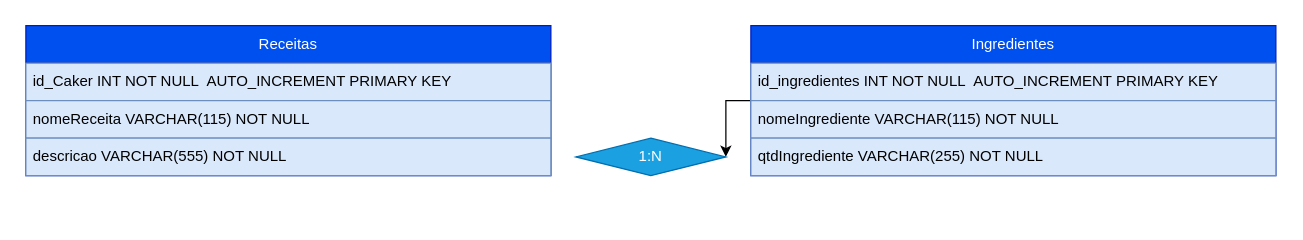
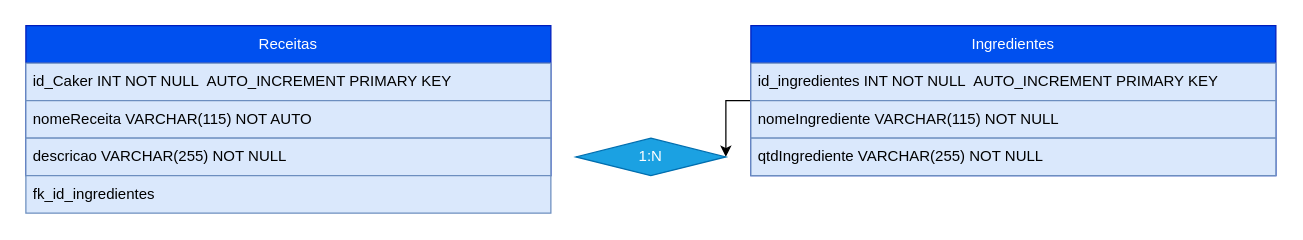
(164, 119) -> (164, 119)
(156, 157) -> (156, 157)
none -> (288, 194)
